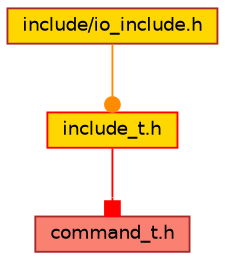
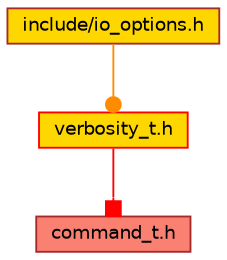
(112, 26) -> (113, 26)
(112, 130) -> (113, 130)
